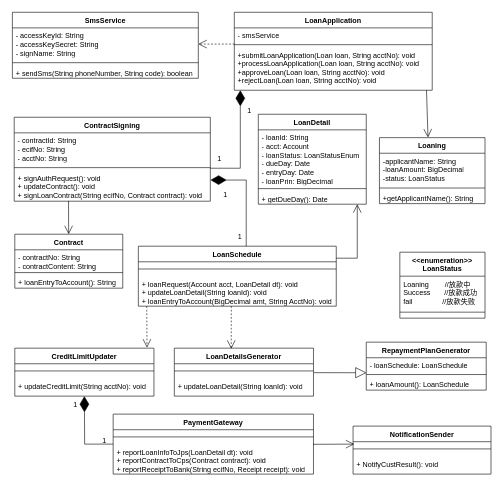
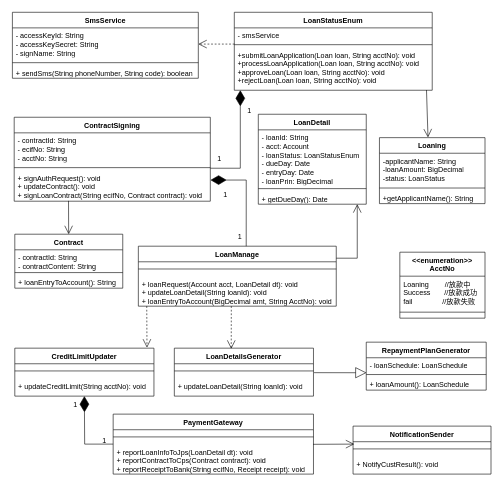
(333, 21) -> (333, 21)
(237, 255) -> (237, 255)
(65, 263) -> (65, 263)
(443, 265) -> (443, 265)
